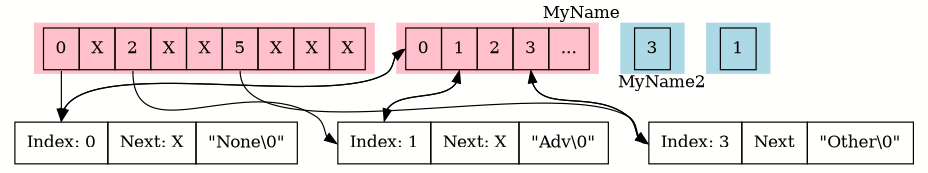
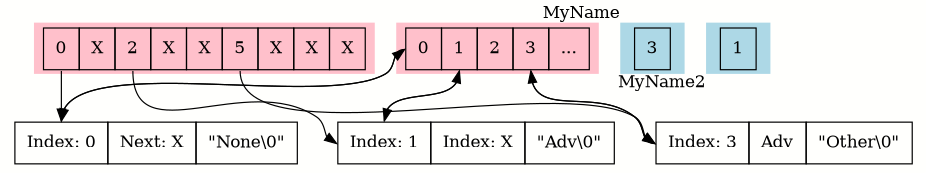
(475, 142) -> (478, 142)
(775, 142) -> (778, 142)
